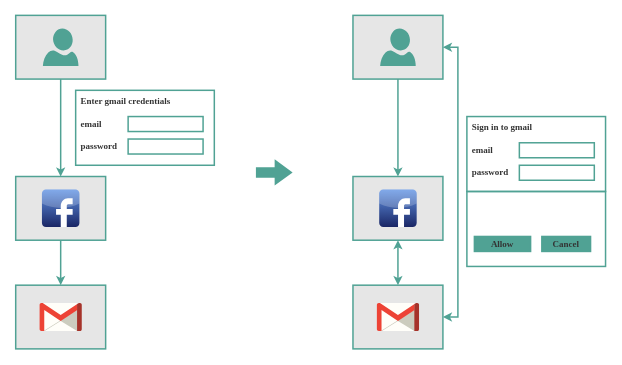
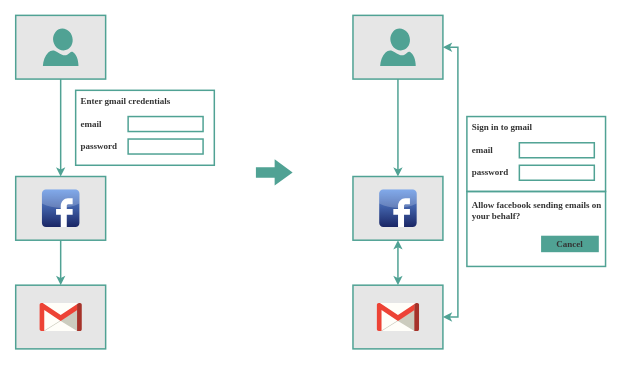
none -> (536, 210)
(503, 244) -> none
(566, 244) -> (570, 244)
